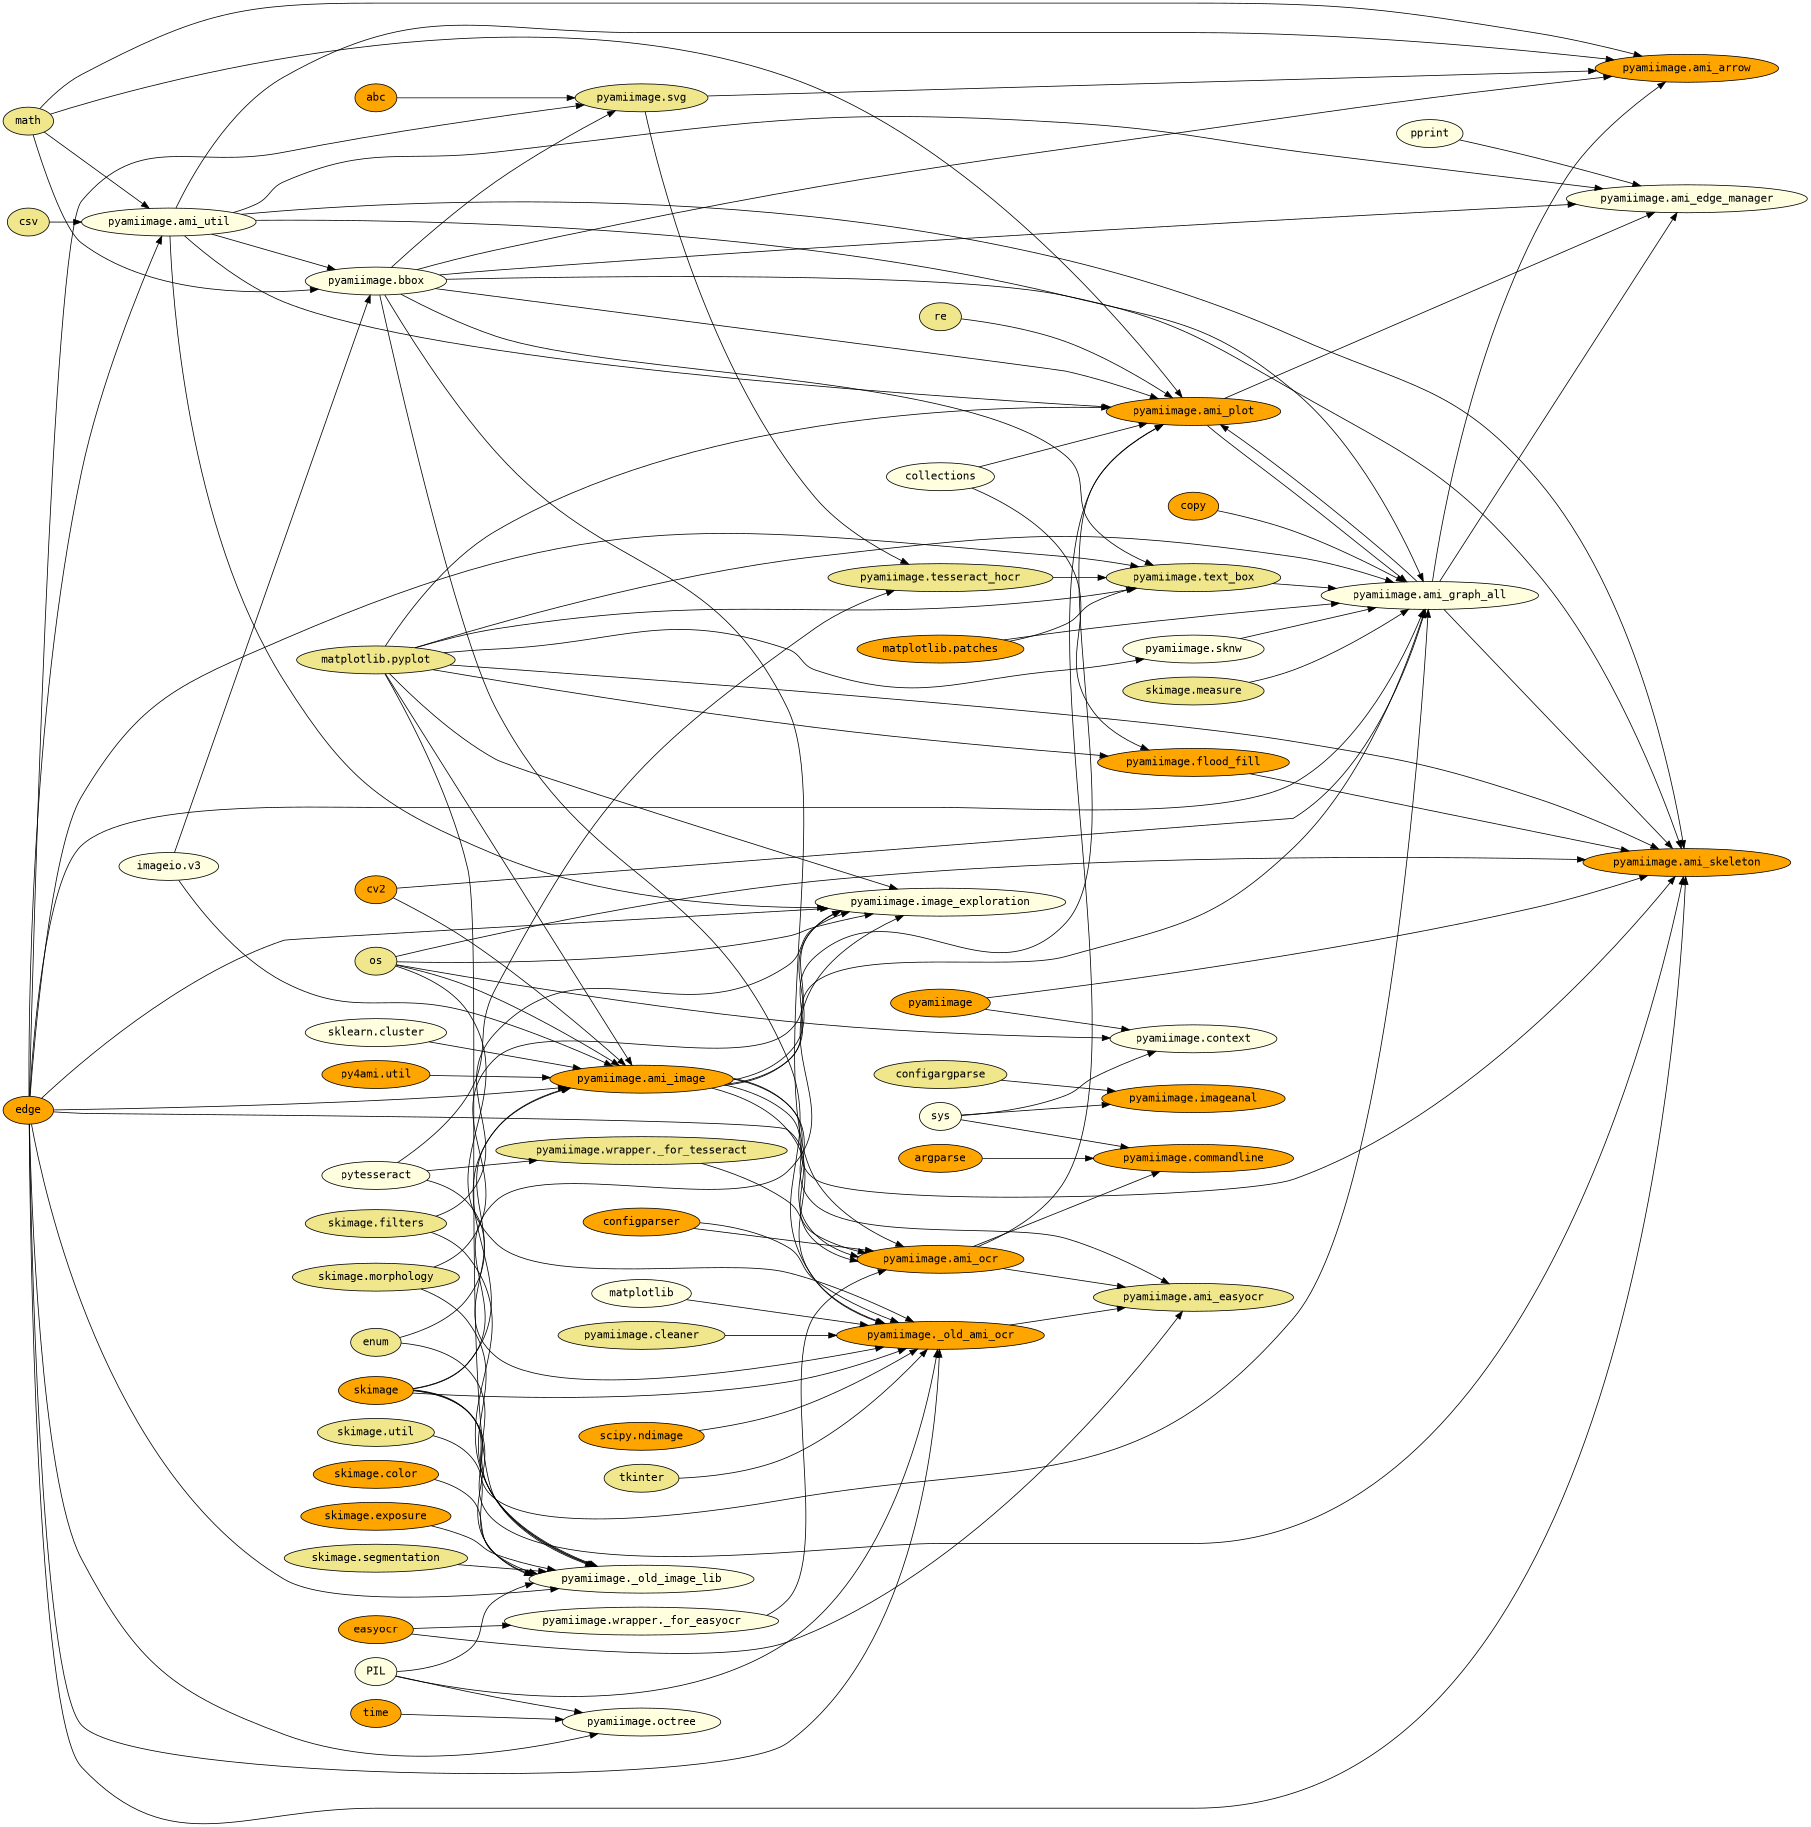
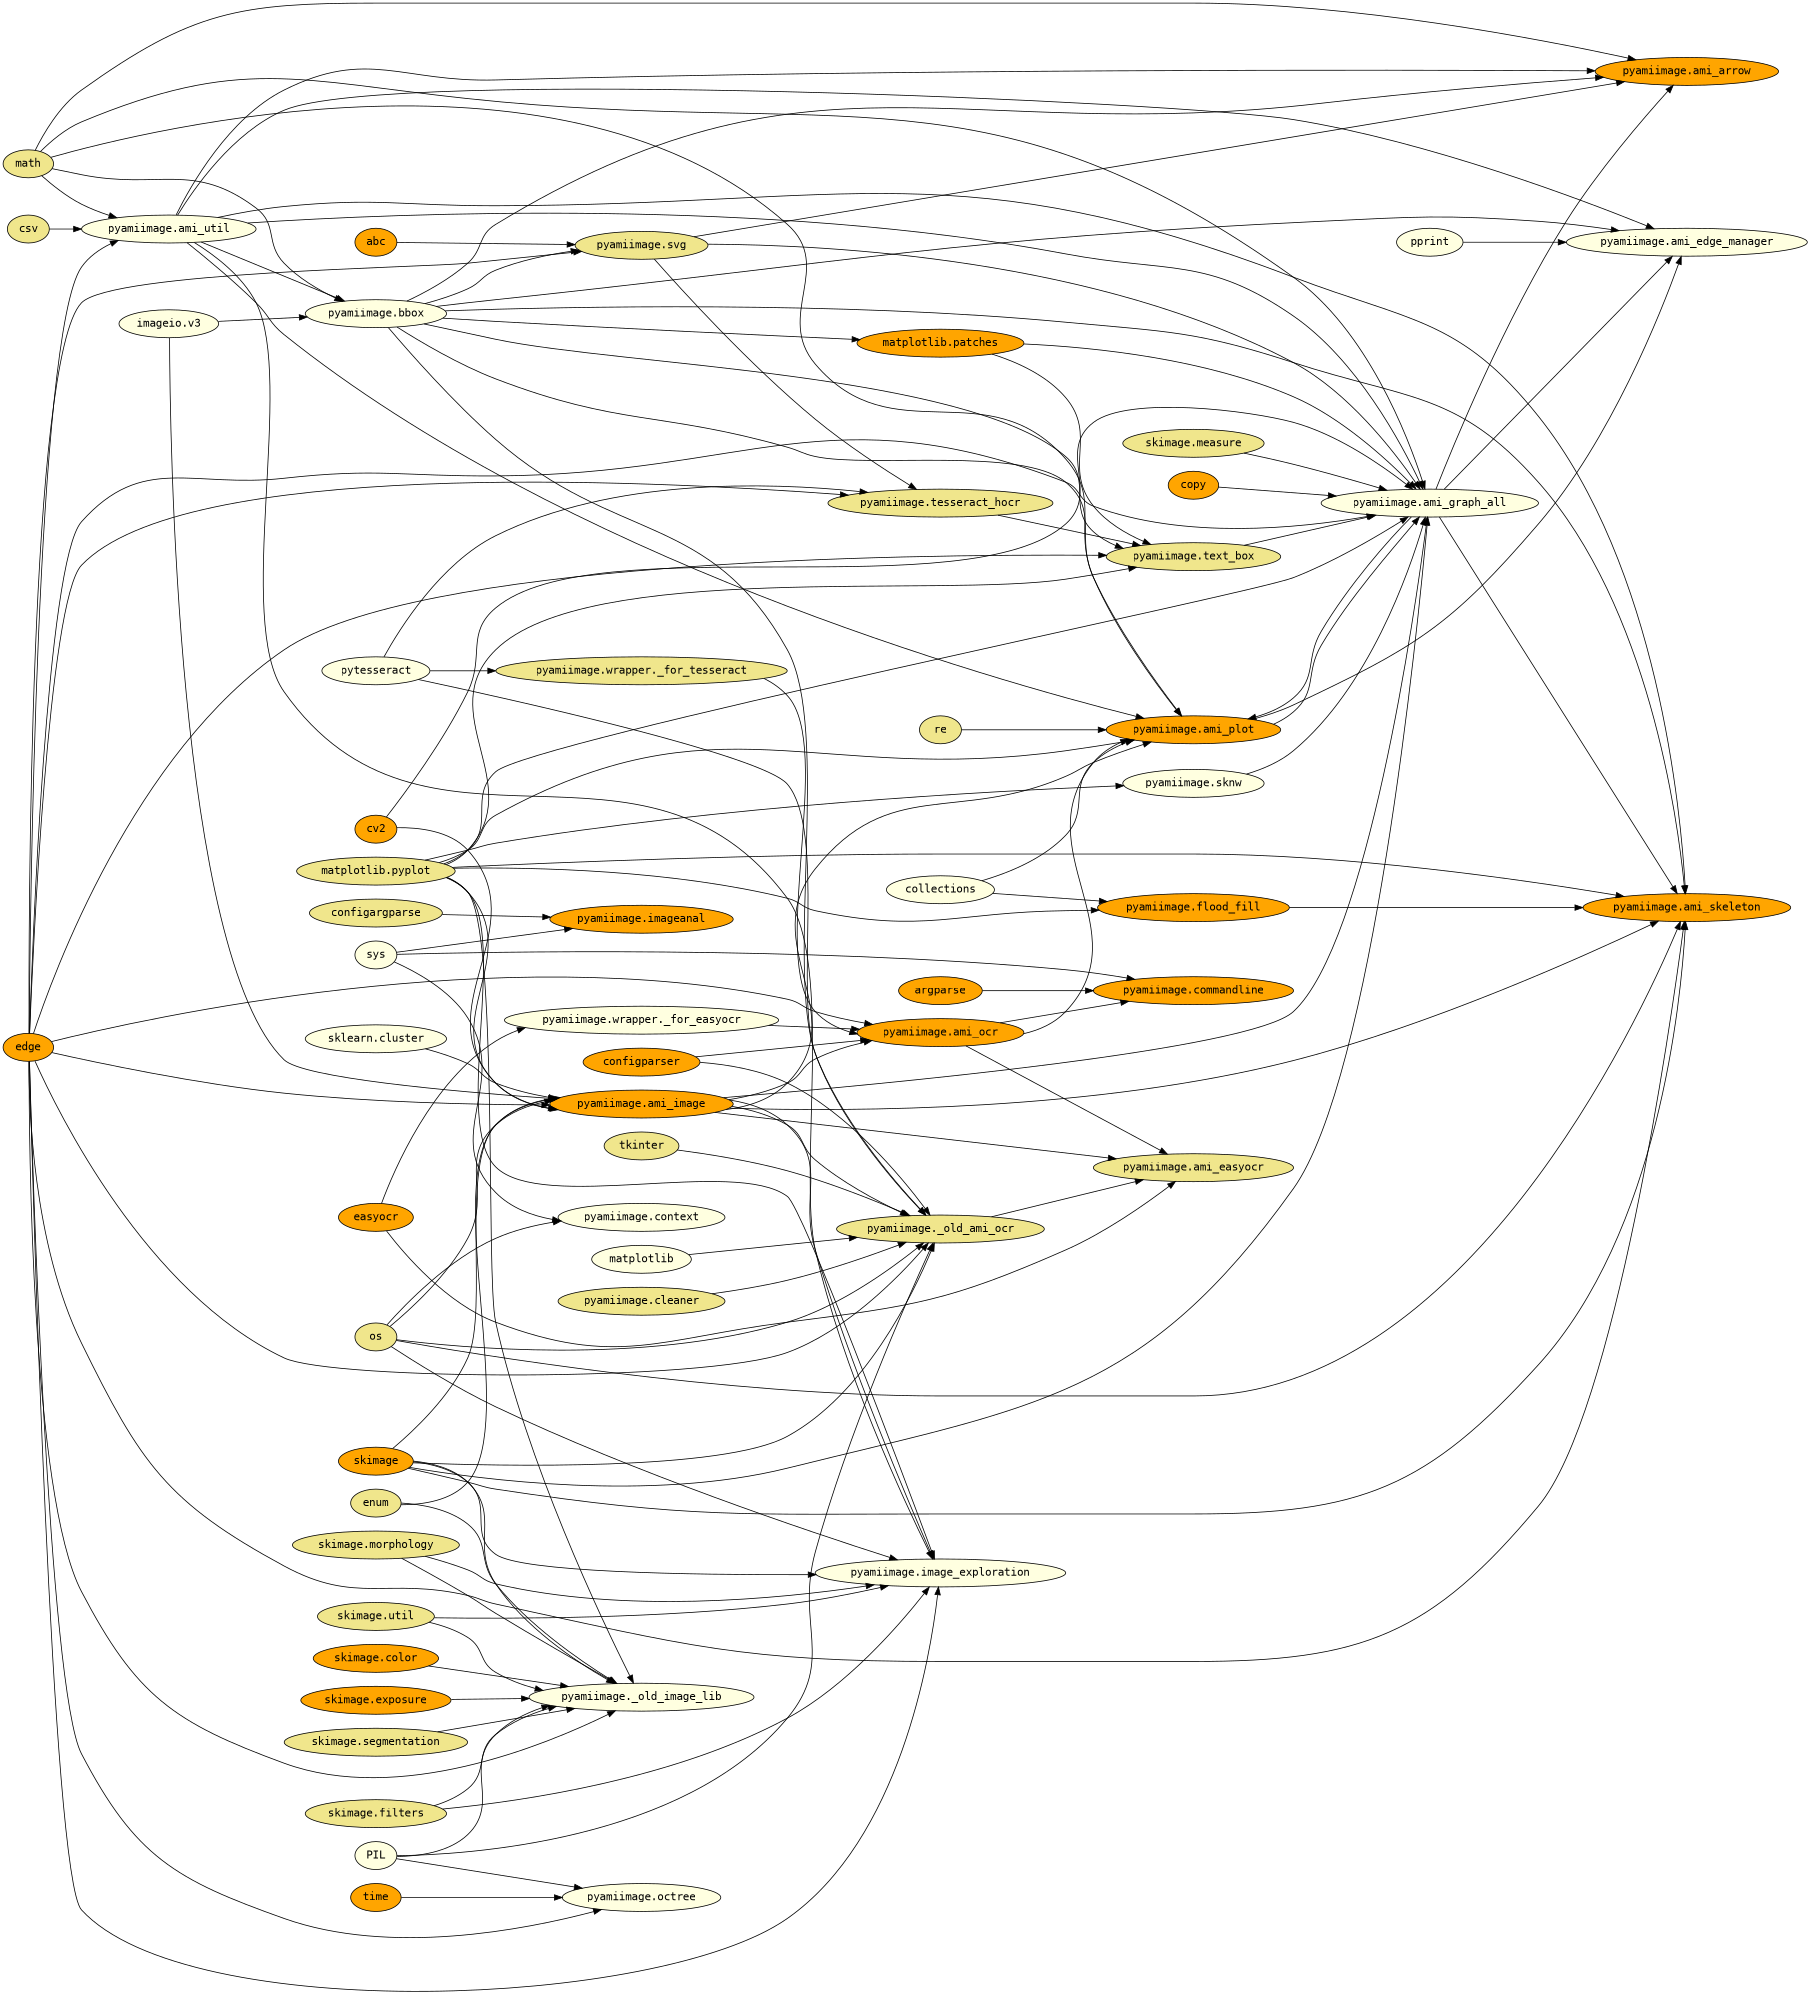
none -> (760, 114)
none -> (1092, 289)
none -> (218, 506)
(786, 706) -> (647, 330)
(940, 1003) -> none
(376, 1075) -> none
(940, 1335) -> (940, 1229)
(642, 1436) -> none
none -> (658, 1614)
